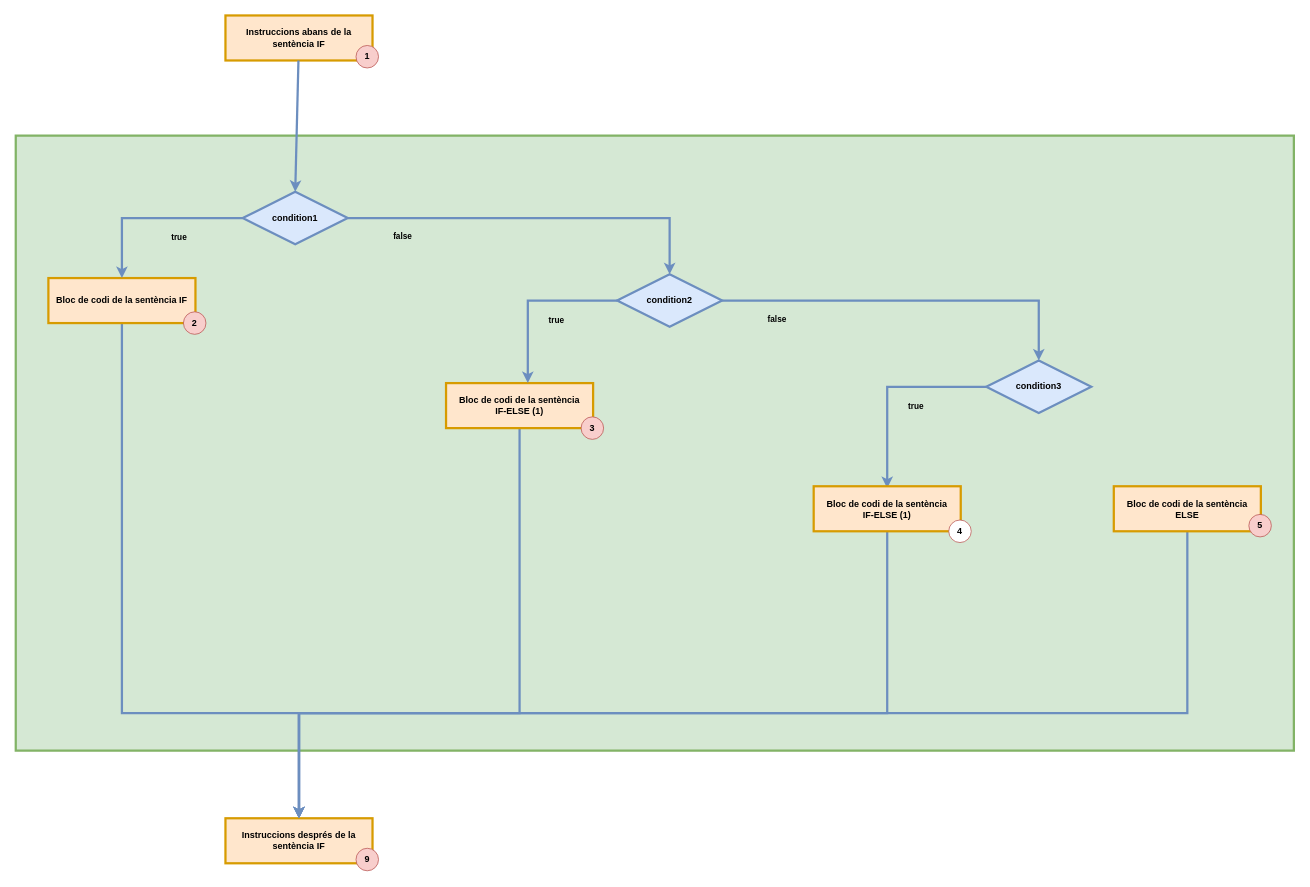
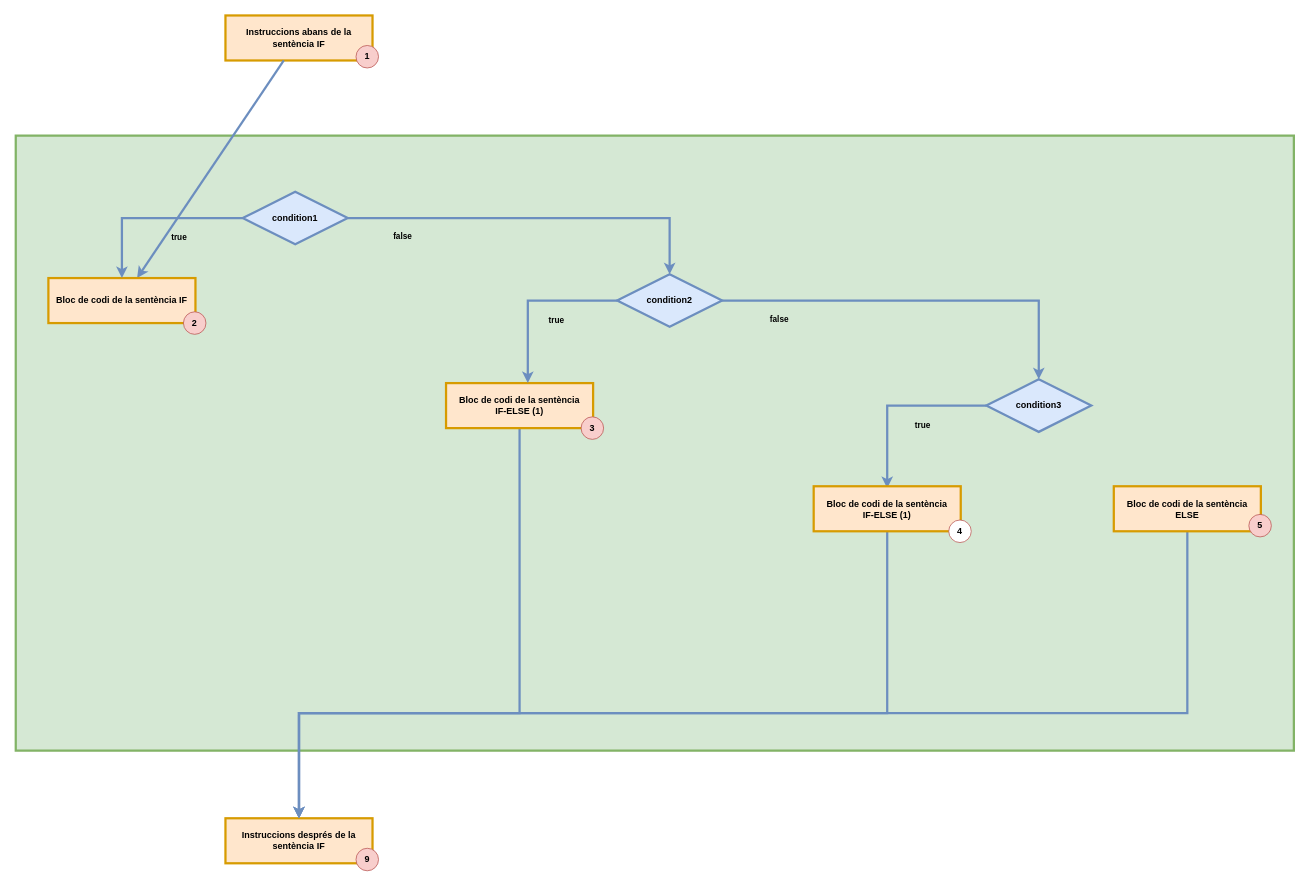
(297, 122) -> (212, 166)
(1038, 387) -> (1038, 405)
(122, 605) -> none
